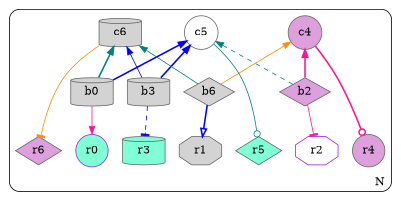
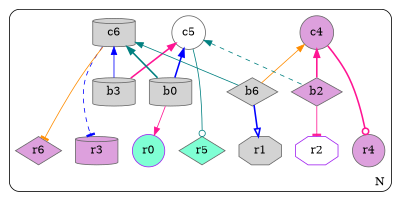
(175, 63) -> (150, 63)
(146, 119) -> (84, 88)
(144, 151) -> (97, 151)
